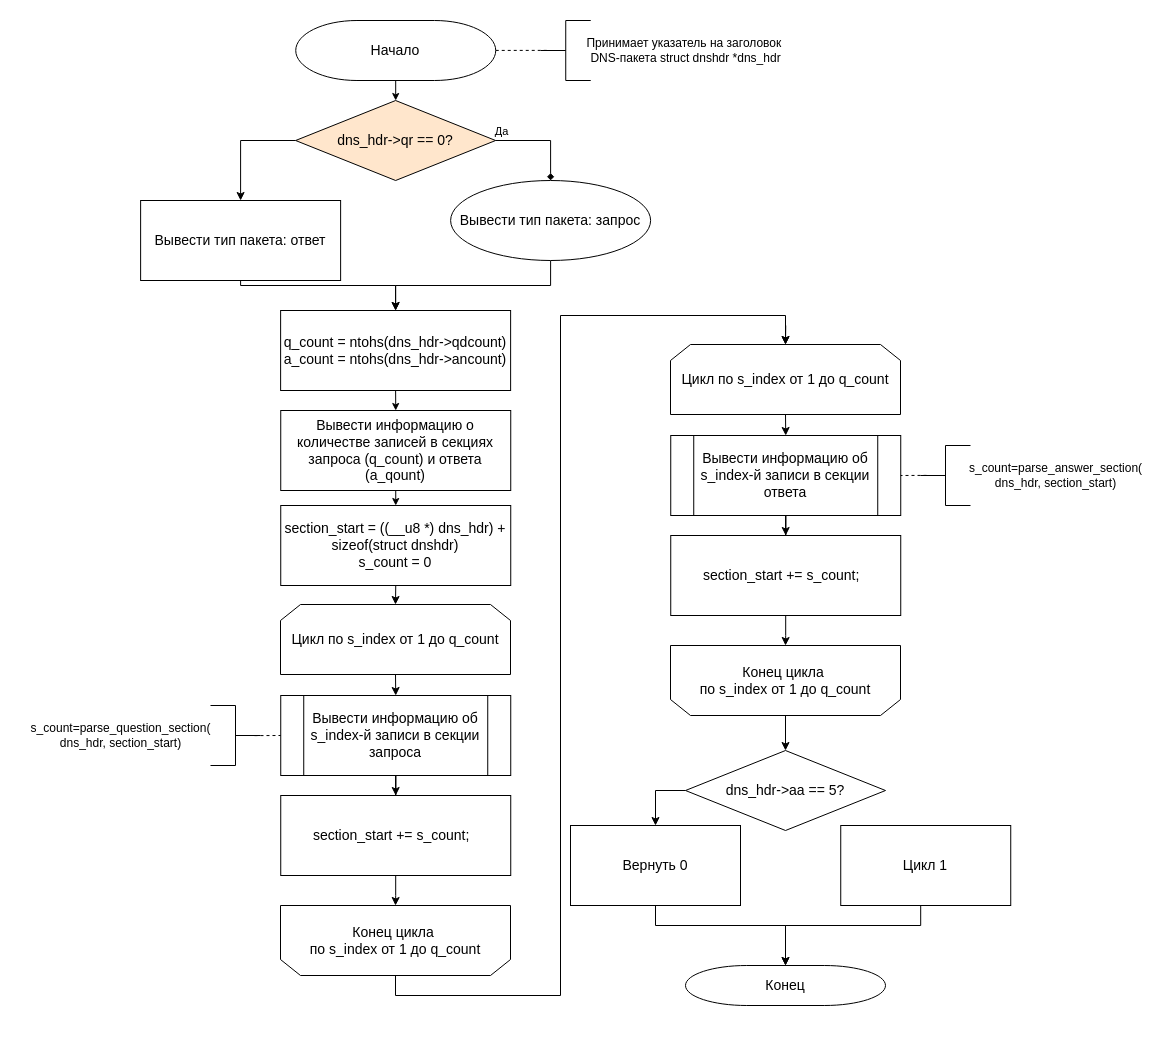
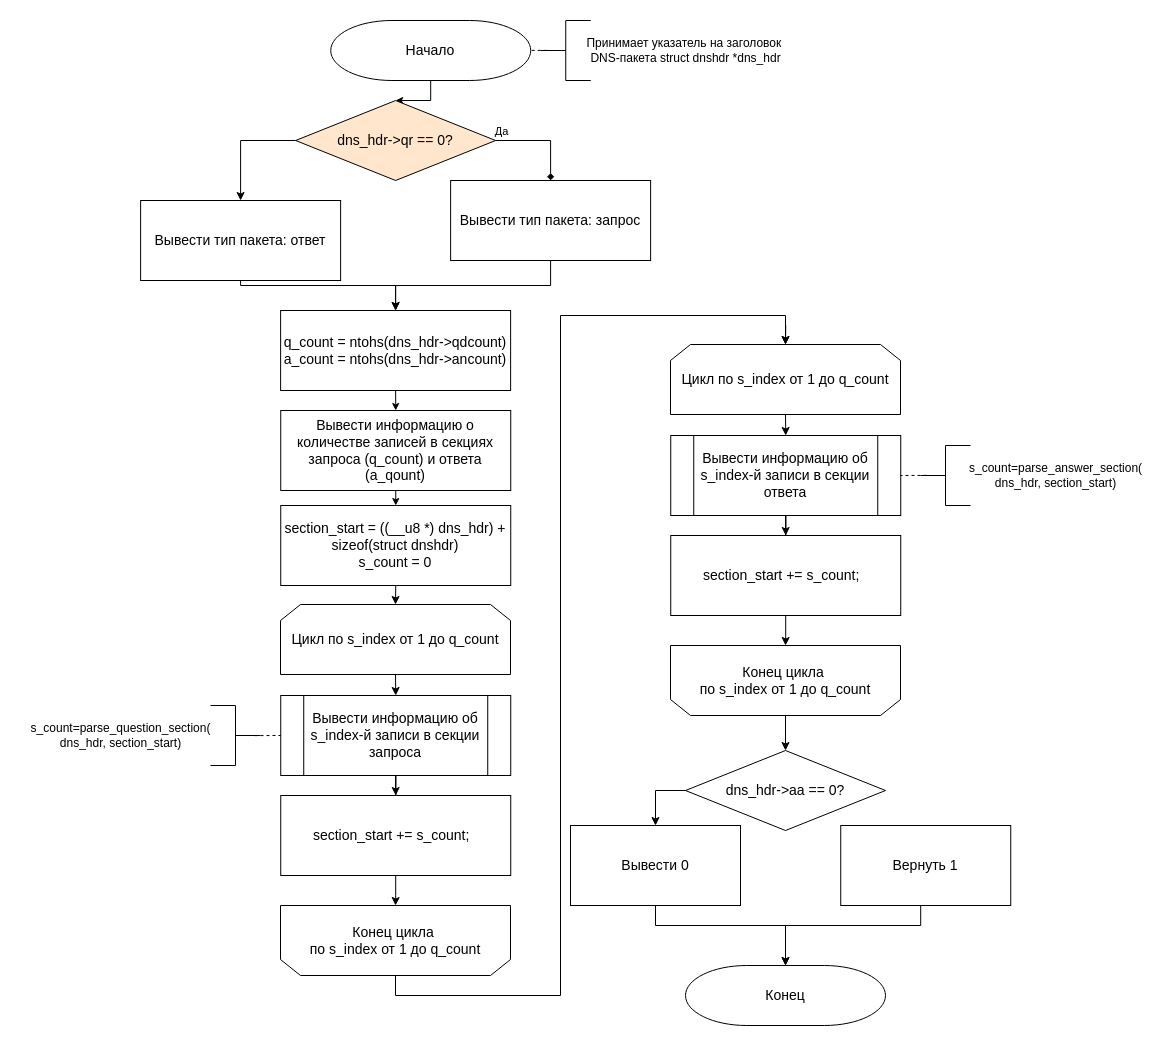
(396, 51) -> (431, 51)
(551, 221) -> (551, 221)
(786, 791) -> (786, 791)
(656, 866) -> (656, 866)
(926, 866) -> (926, 866)
(786, 986) -> (786, 996)
